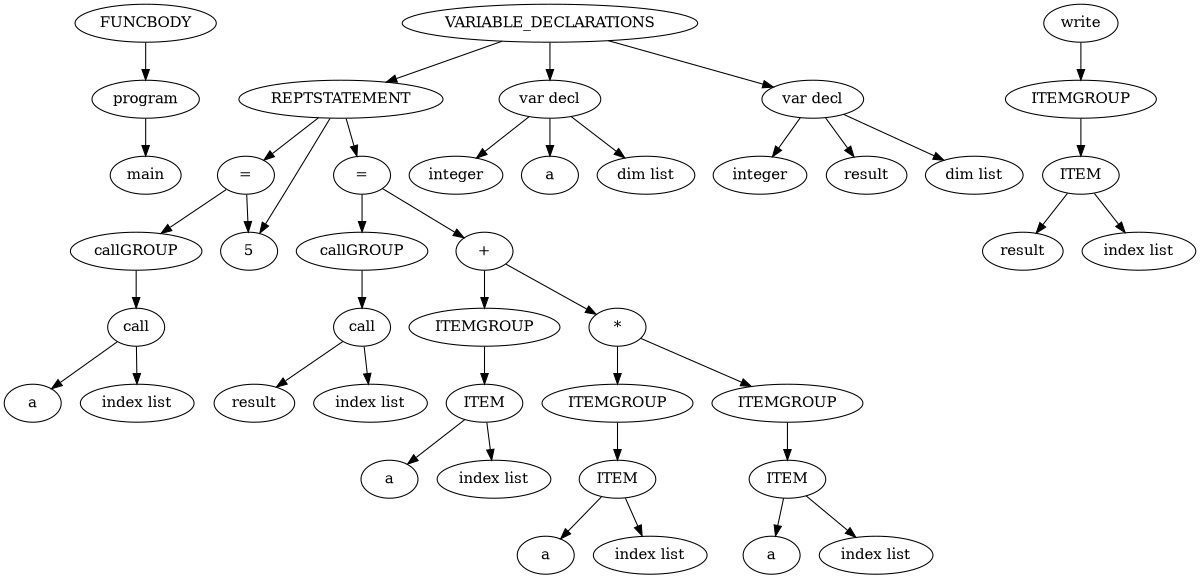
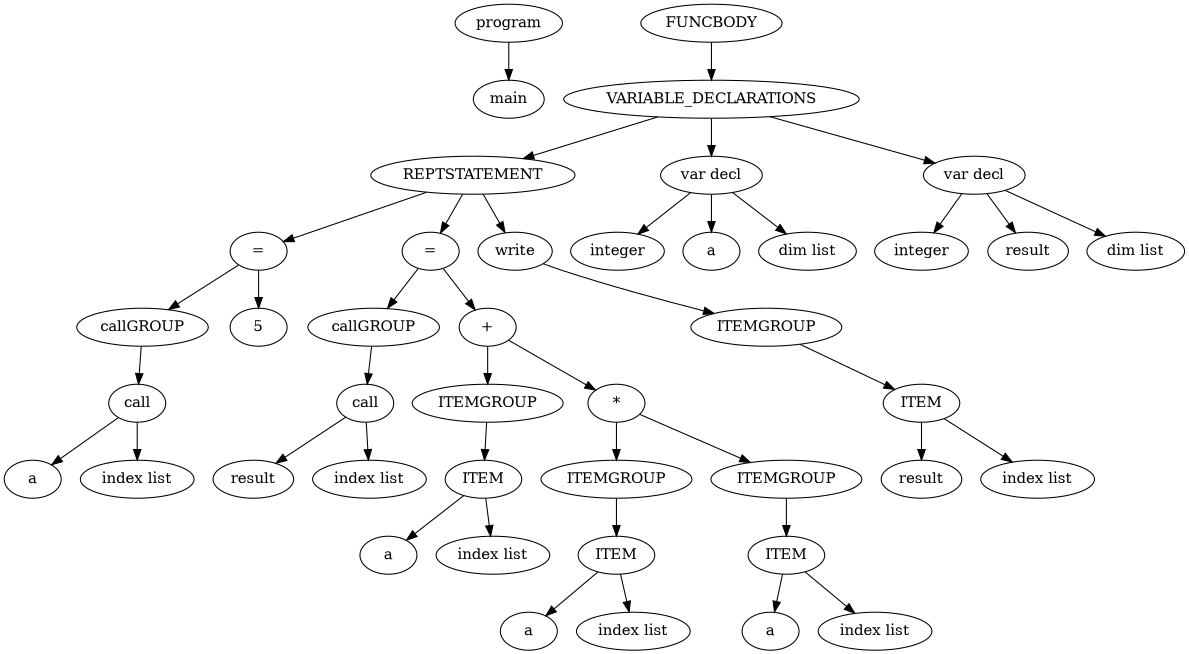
(146, 56) -> (711, 56)
(298, 171) -> (491, 209)
